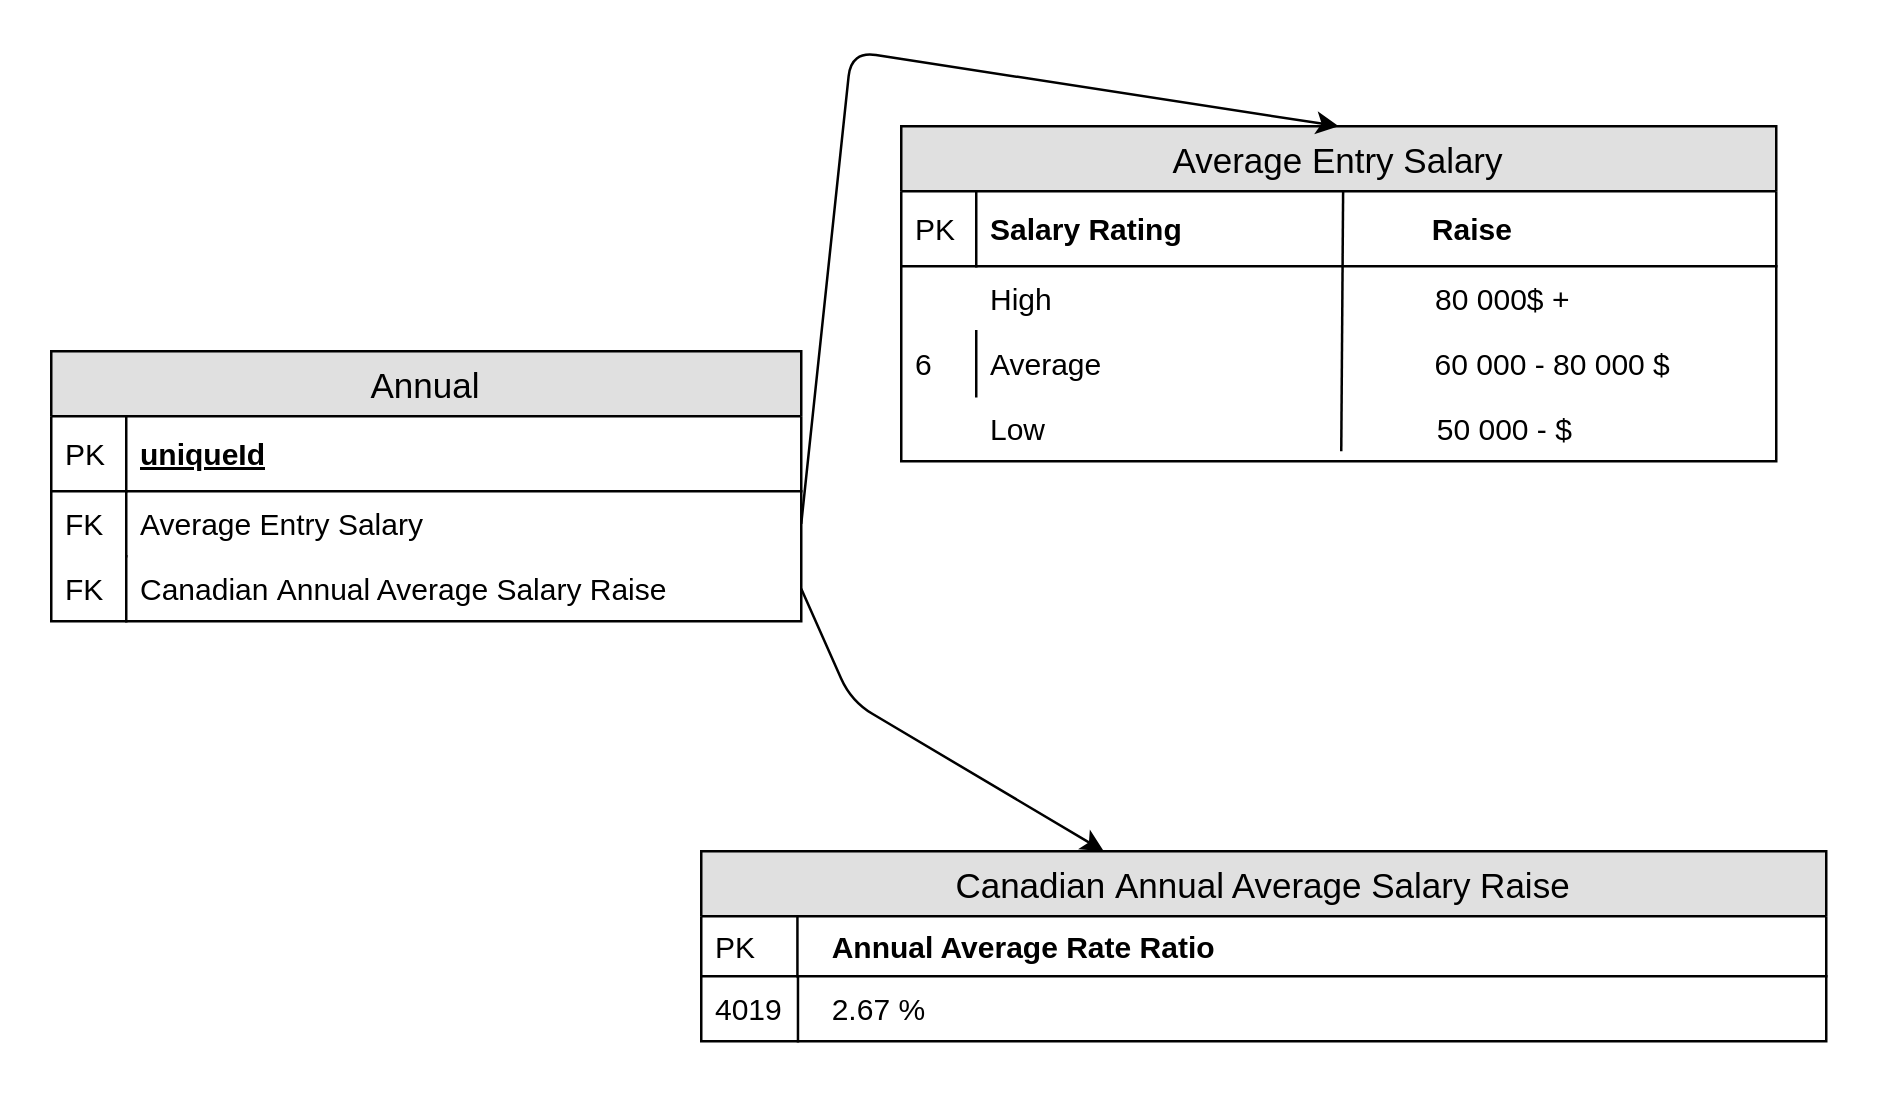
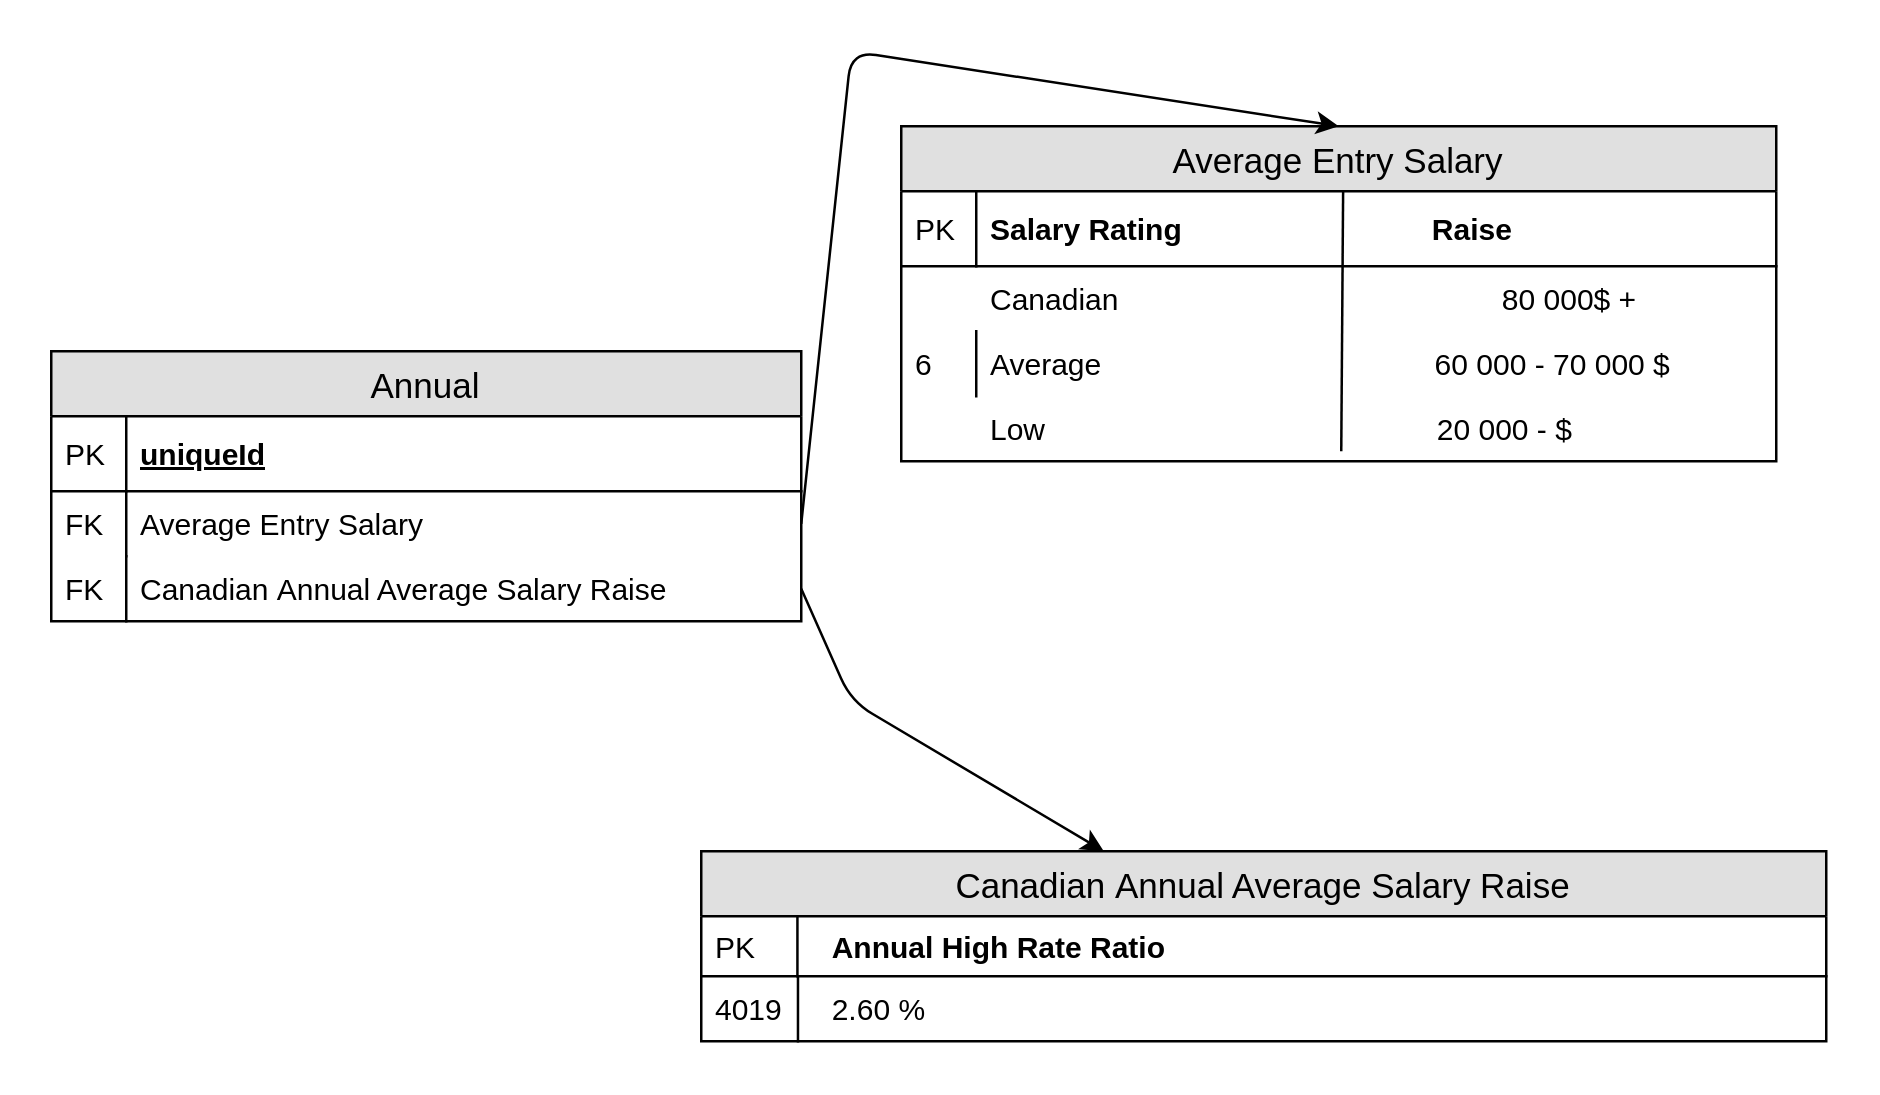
(1384, 300) -> (1418, 300)
(1430, 365) -> (1430, 365)
(1393, 430) -> (1393, 430)
(981, 948) -> (951, 948)
(833, 1010) -> (833, 1010)
